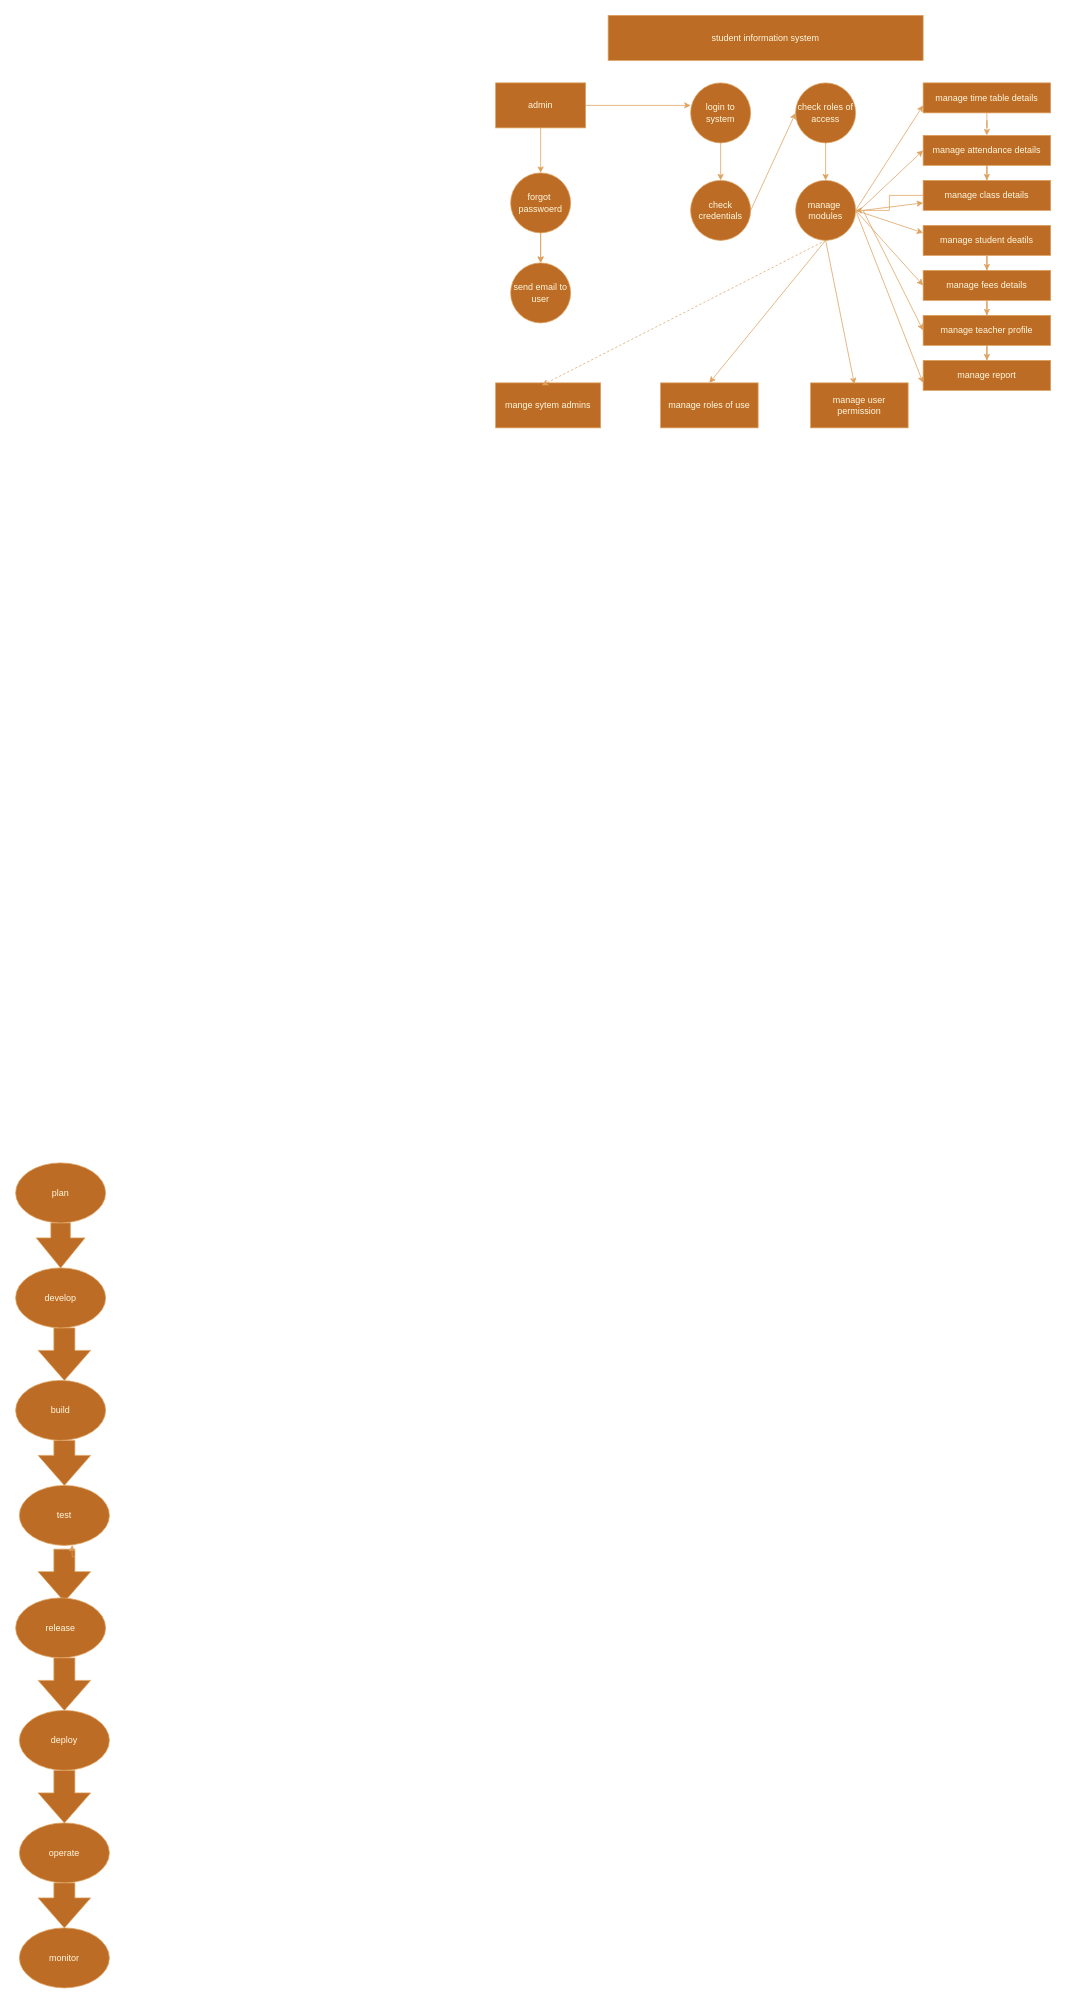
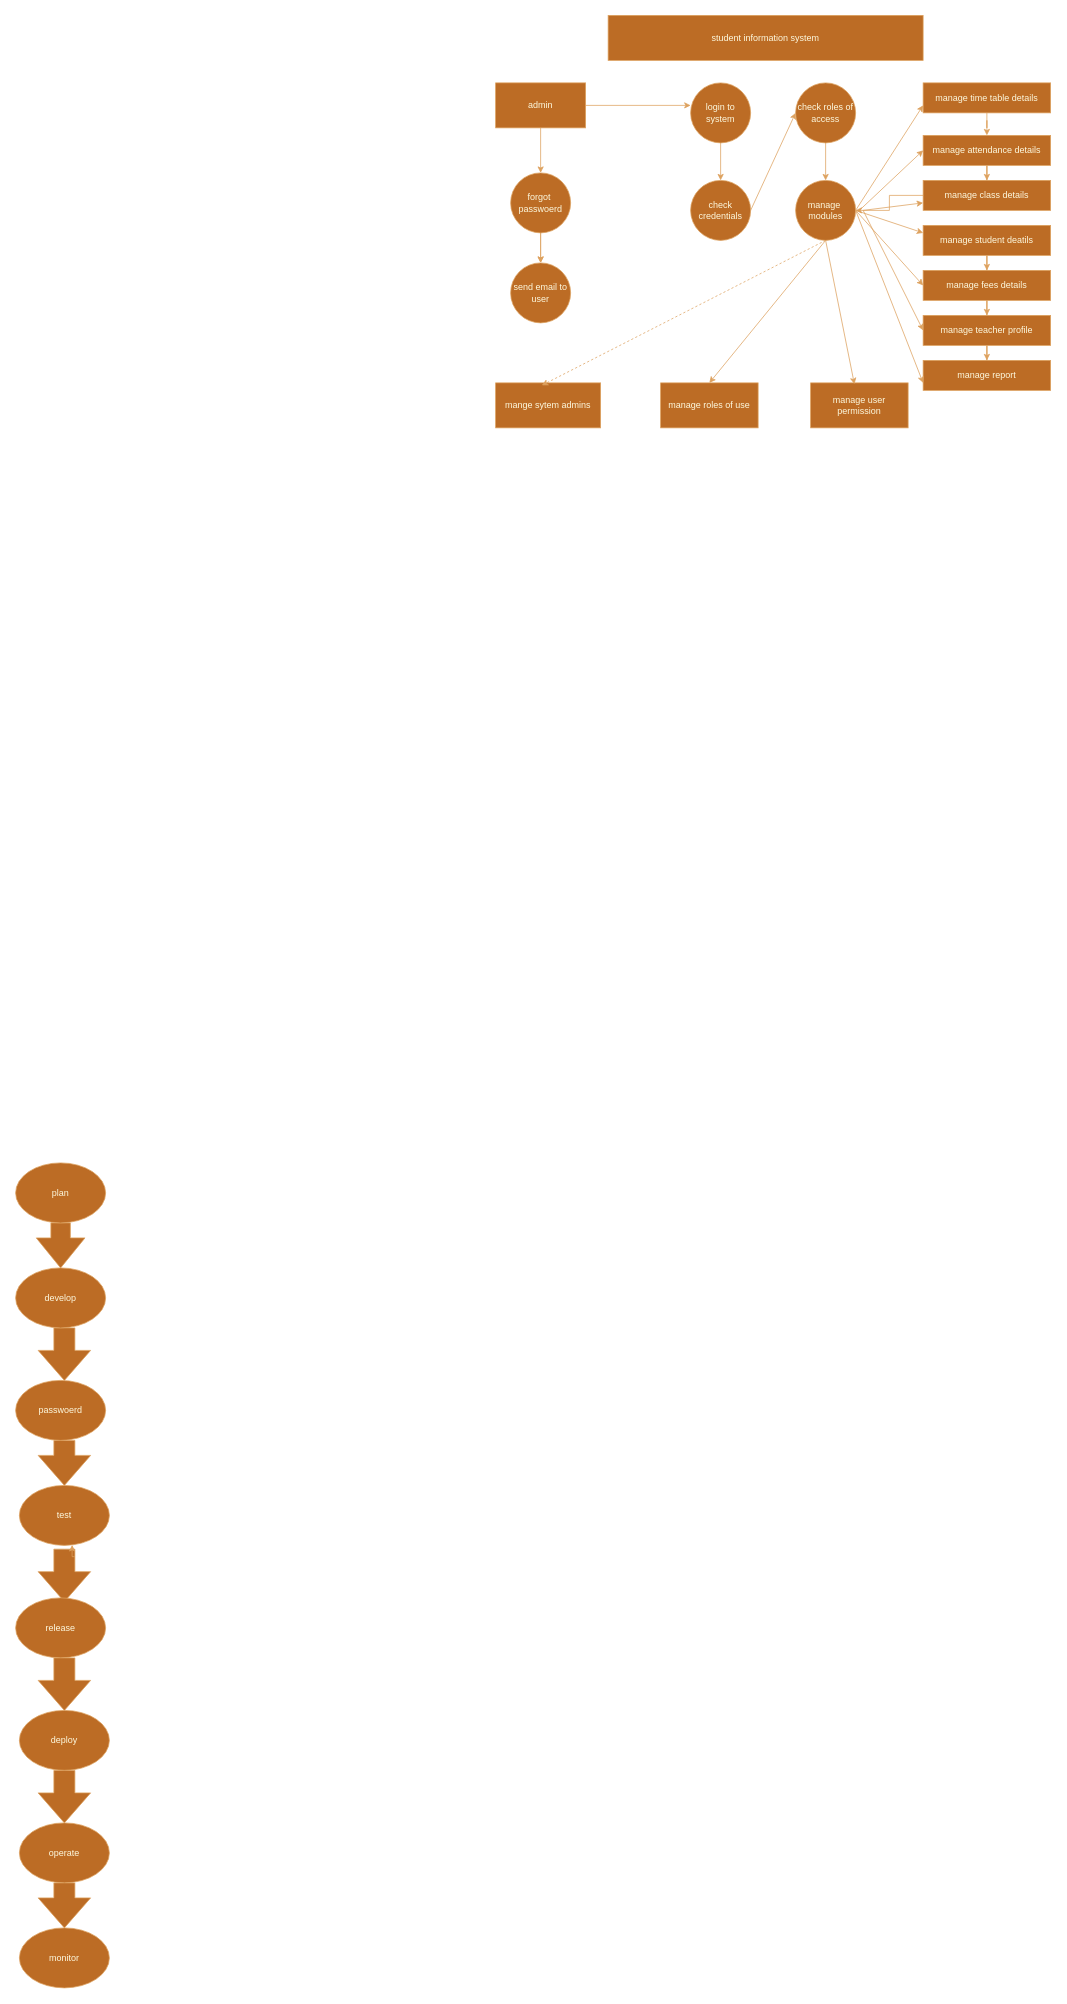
(60, 1410) -> (60, 1410)
